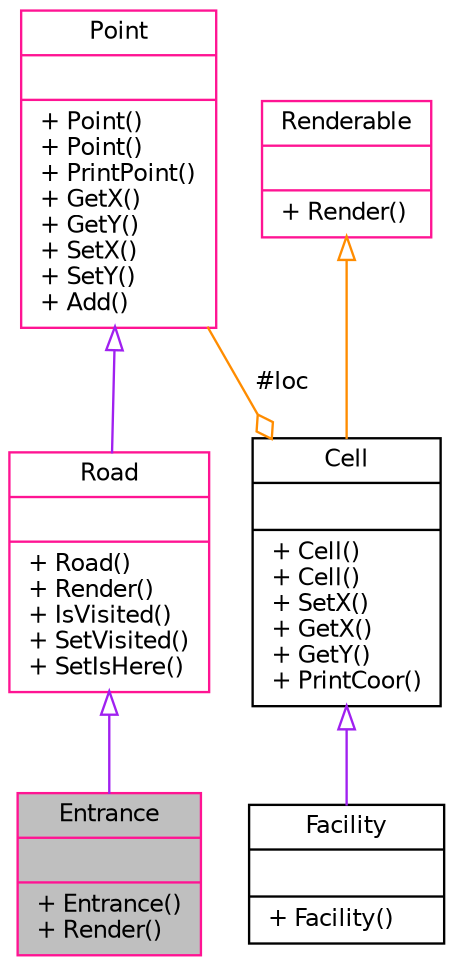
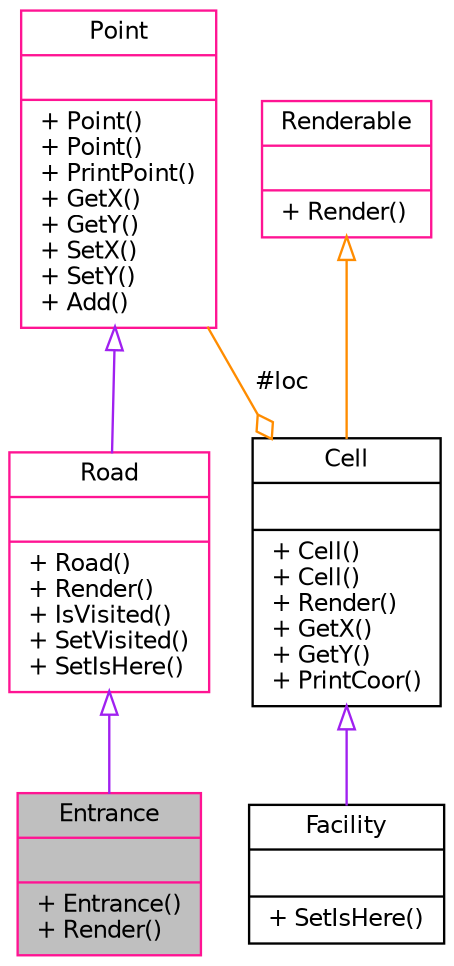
(321, 604) -> (335, 604)
(331, 919) -> (347, 919)
